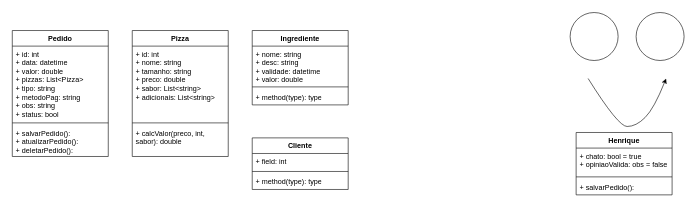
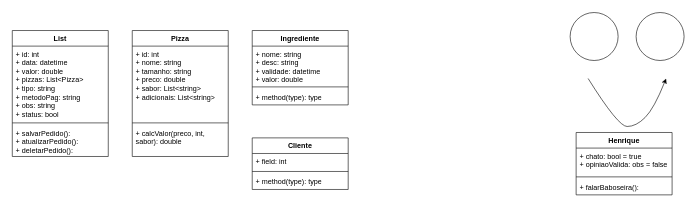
(60, 39) -> (60, 39)
(610, 188) -> (614, 188)
